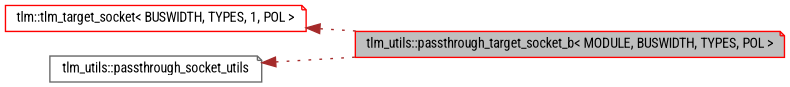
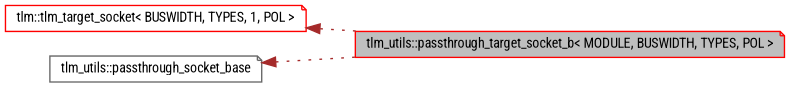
(156, 69) -> (156, 69)
